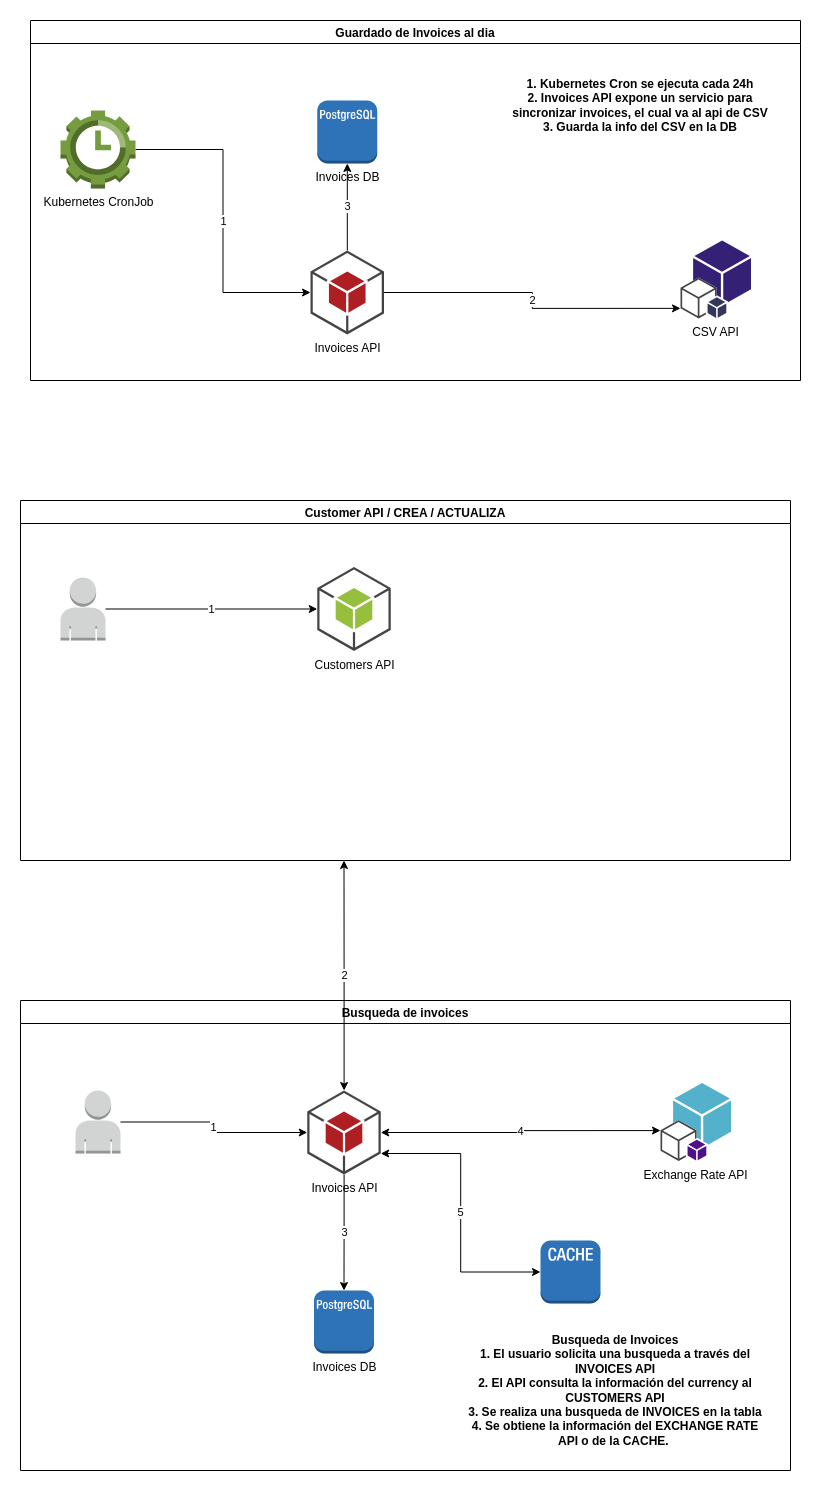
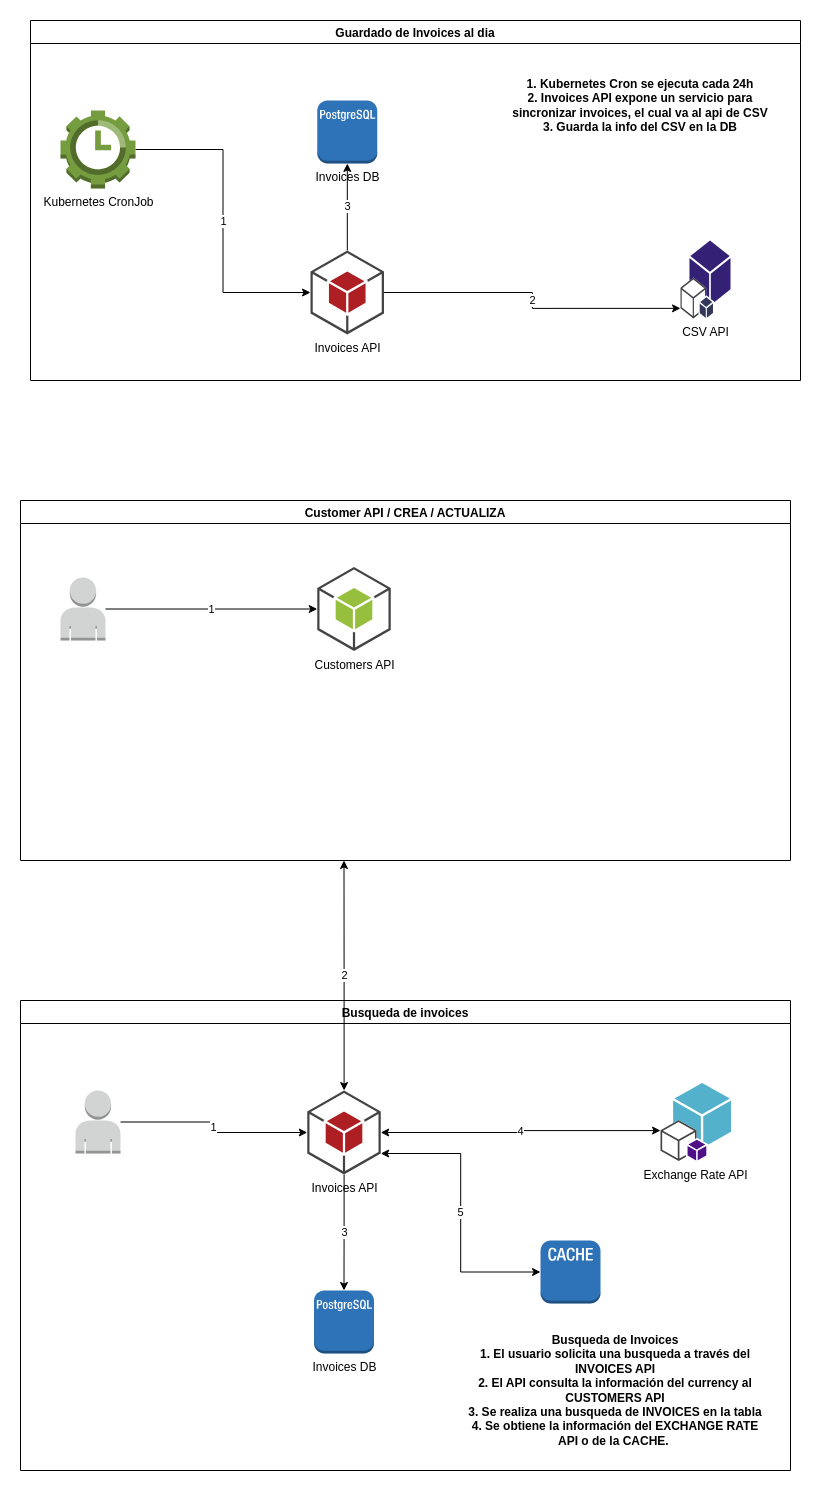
(716, 280) -> (706, 280)
